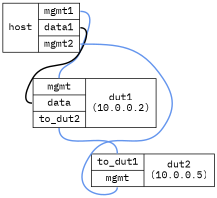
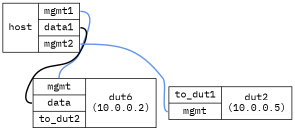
(121, 97) -> (121, 97)
(88, 141) -> none
